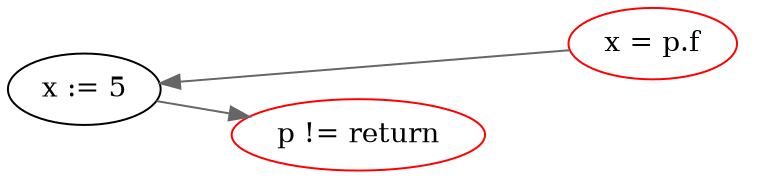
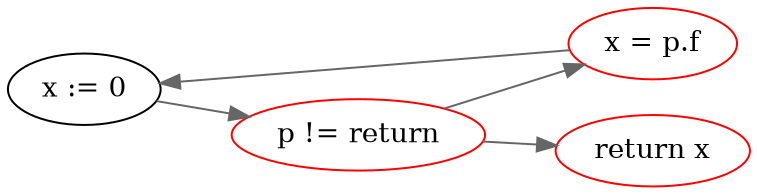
(84, 89) -> (84, 89)
none -> (505, 89)
none -> (653, 151)
